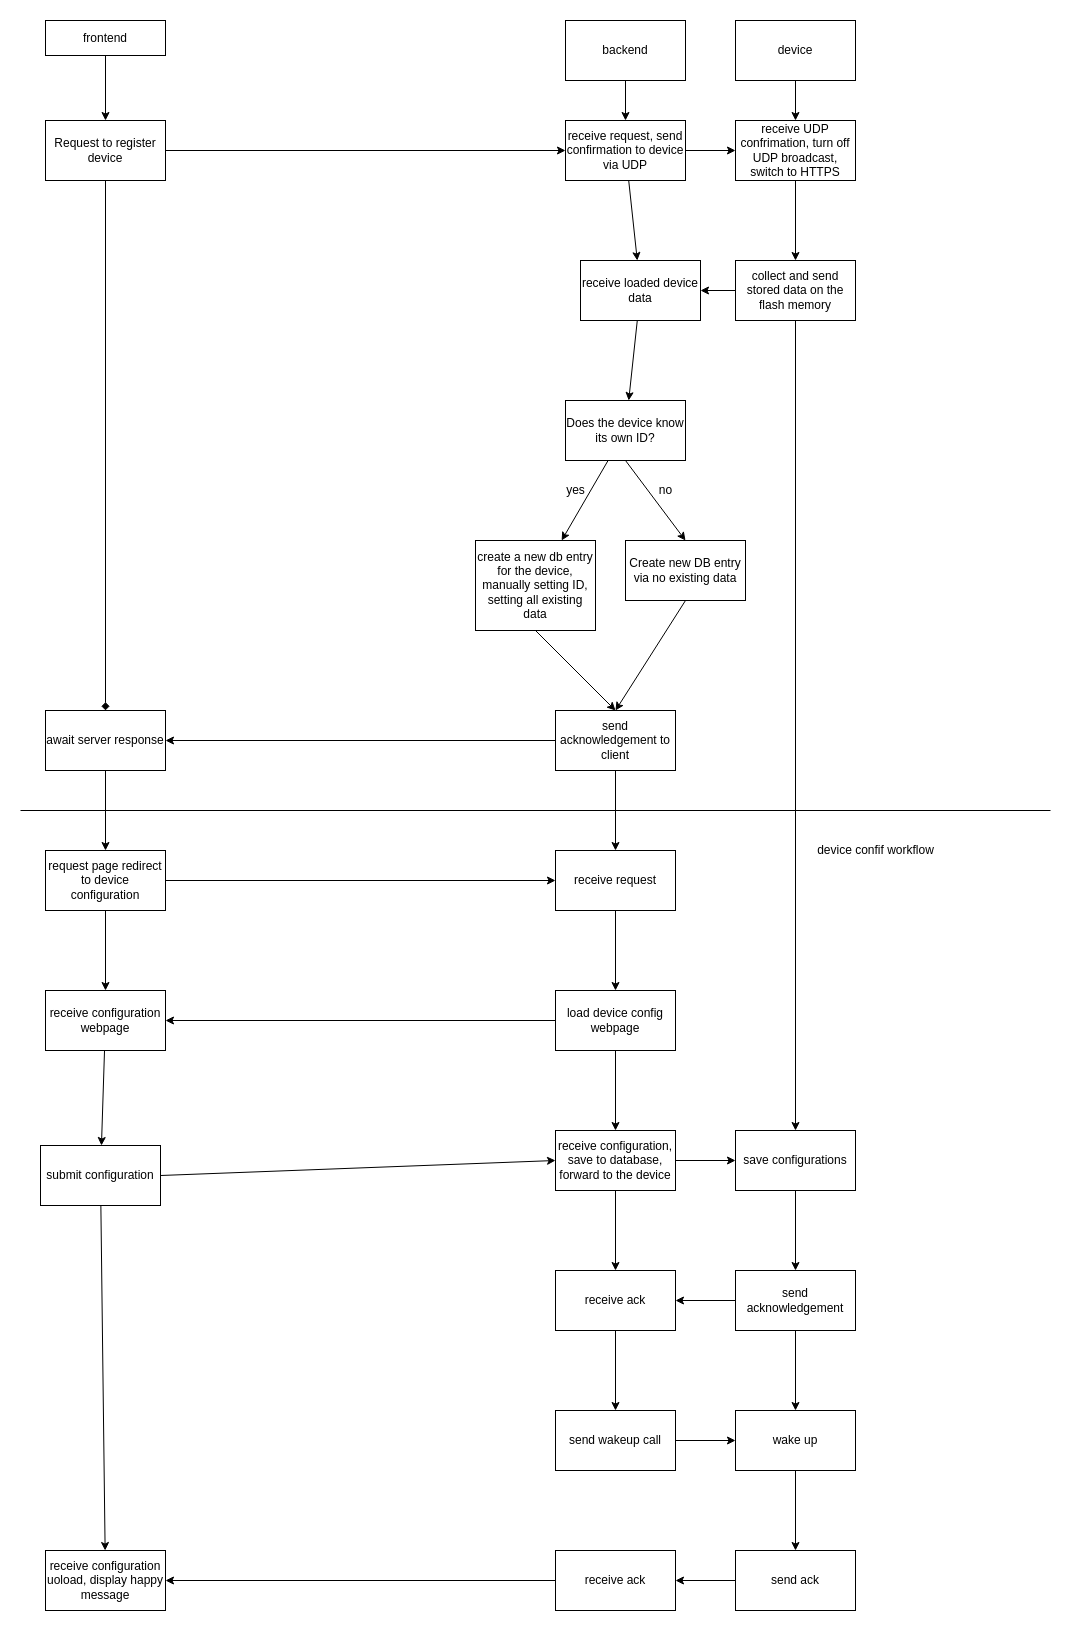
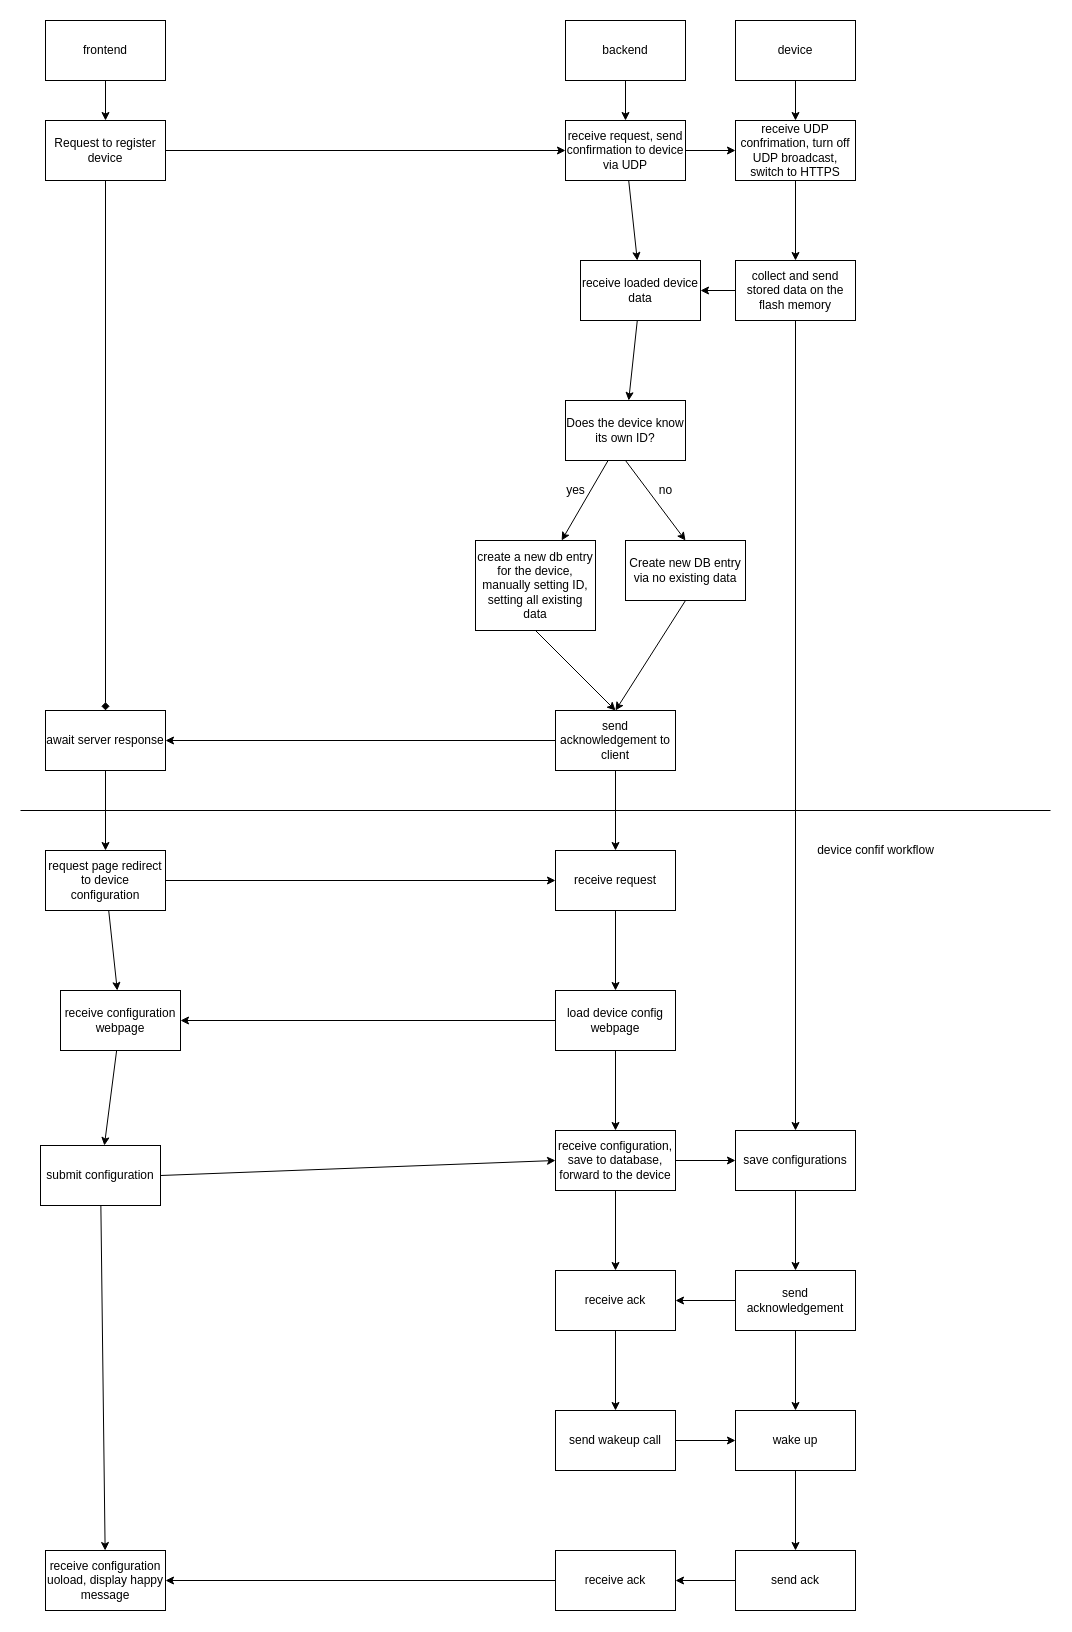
(106, 38) -> (106, 51)
(106, 1021) -> (121, 1021)
